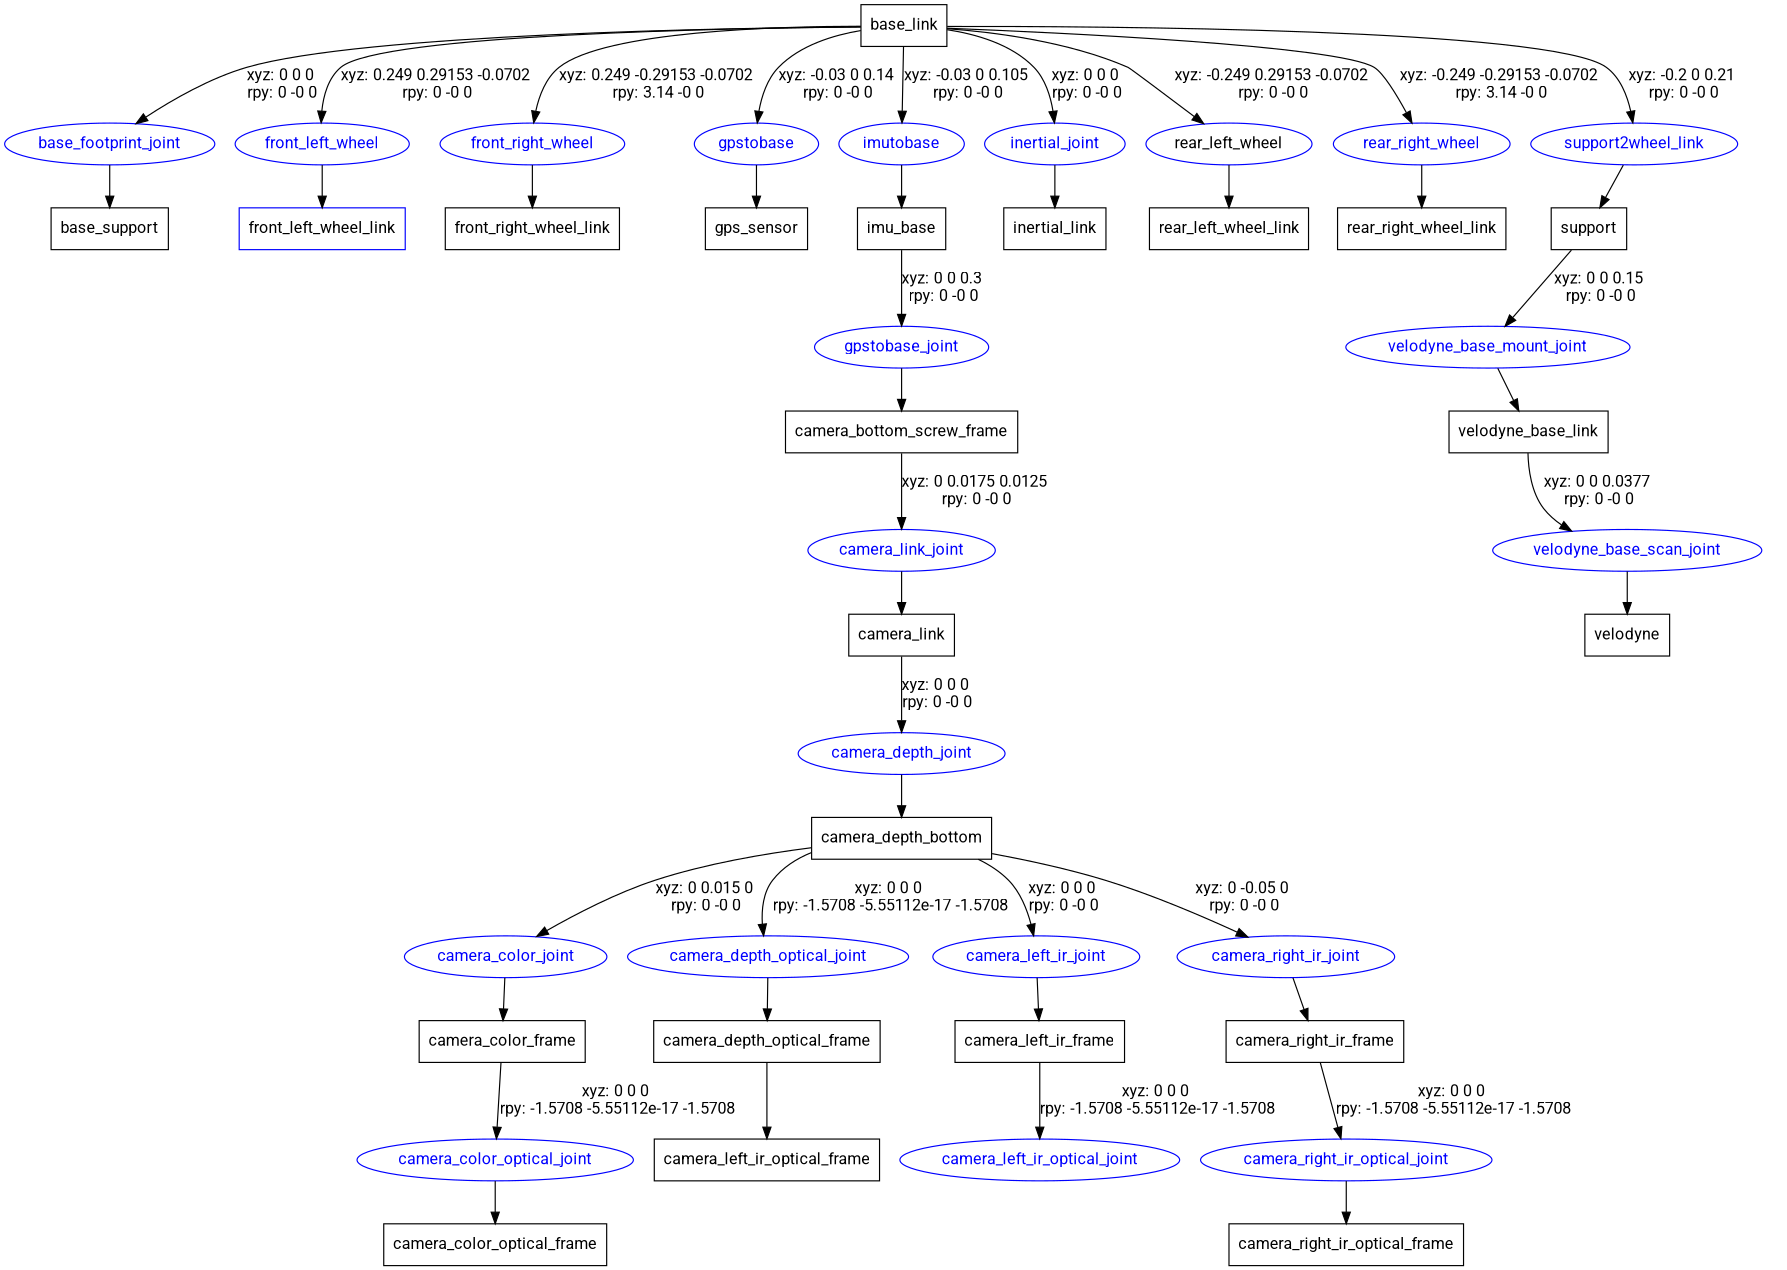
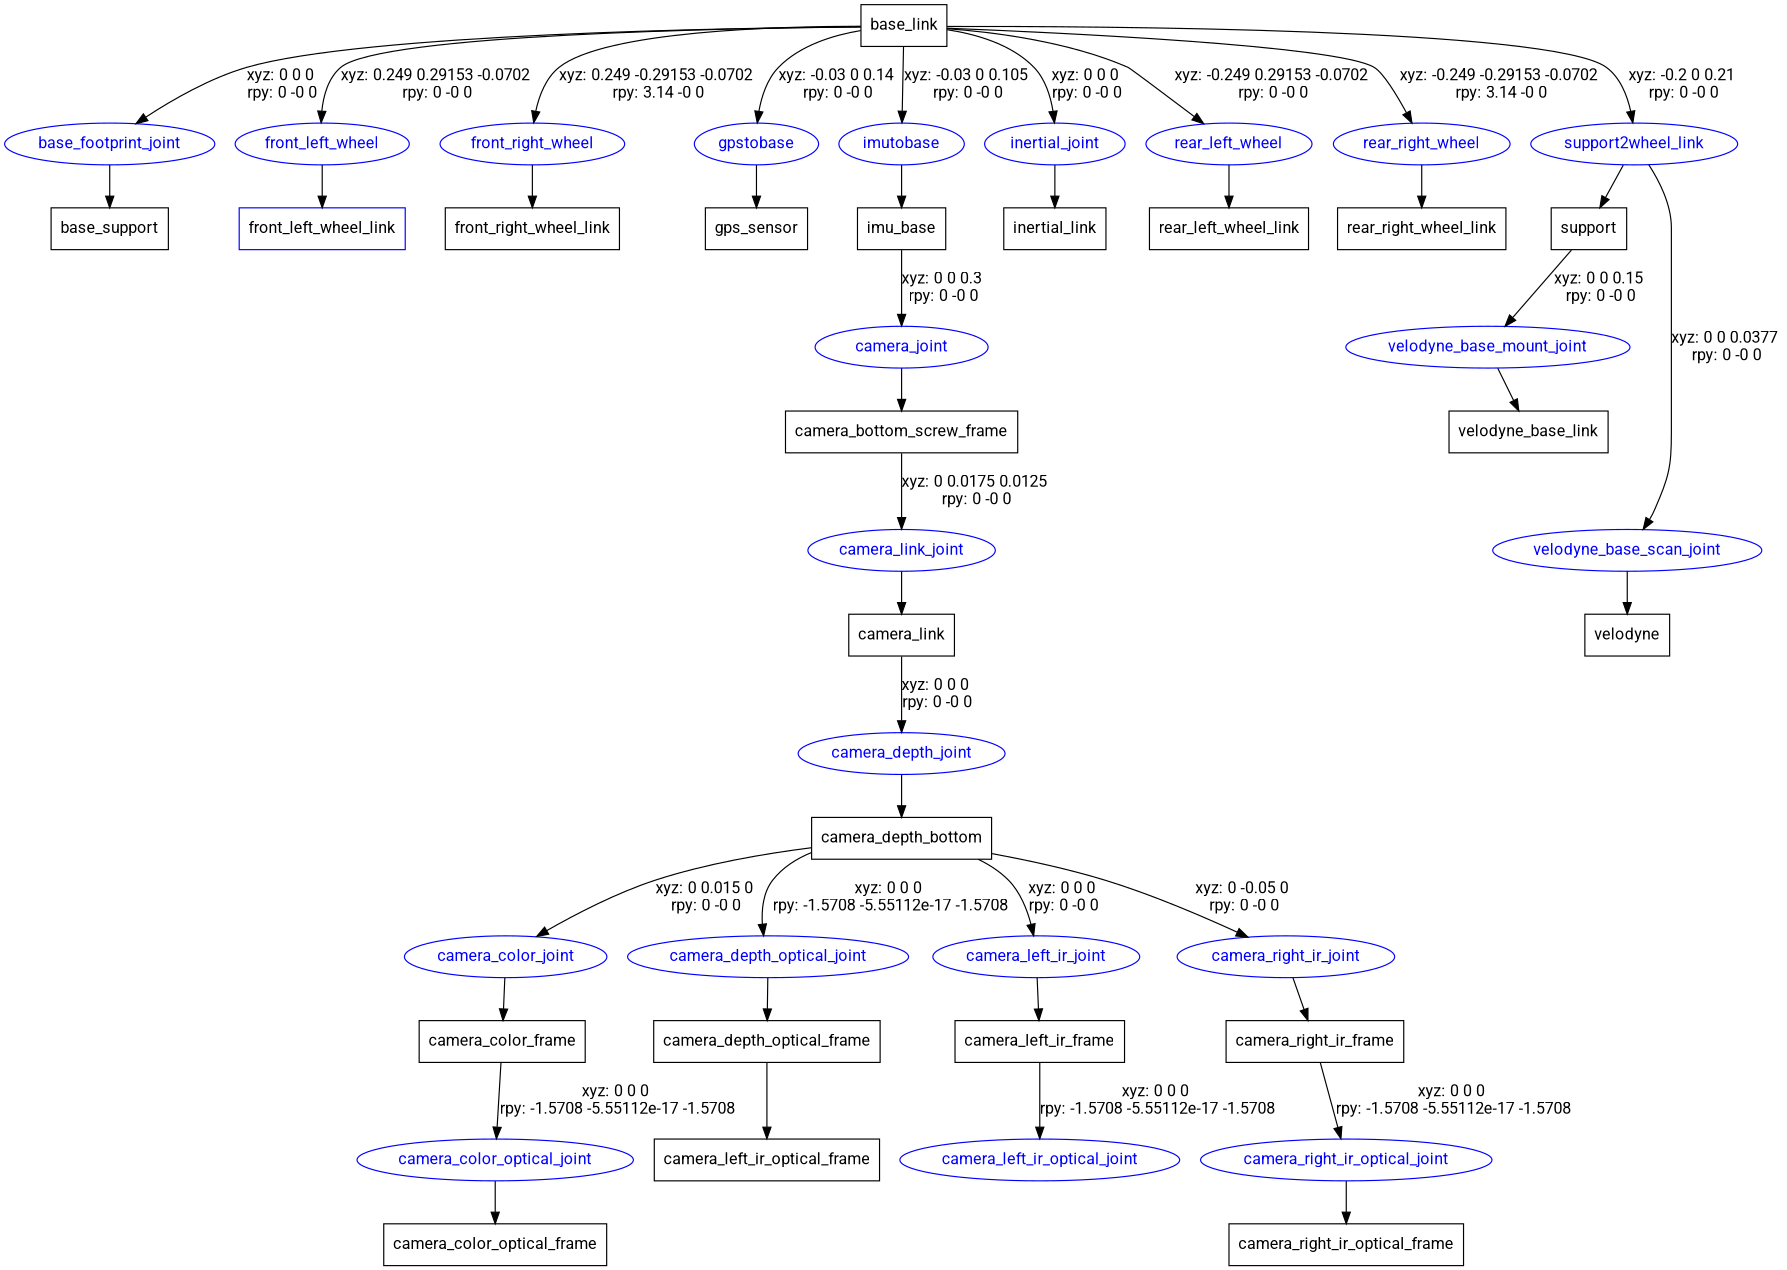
(1229, 144) -> (1229, 144)
(902, 347) -> (902, 347)
(1535, 494) -> (1671, 342)
